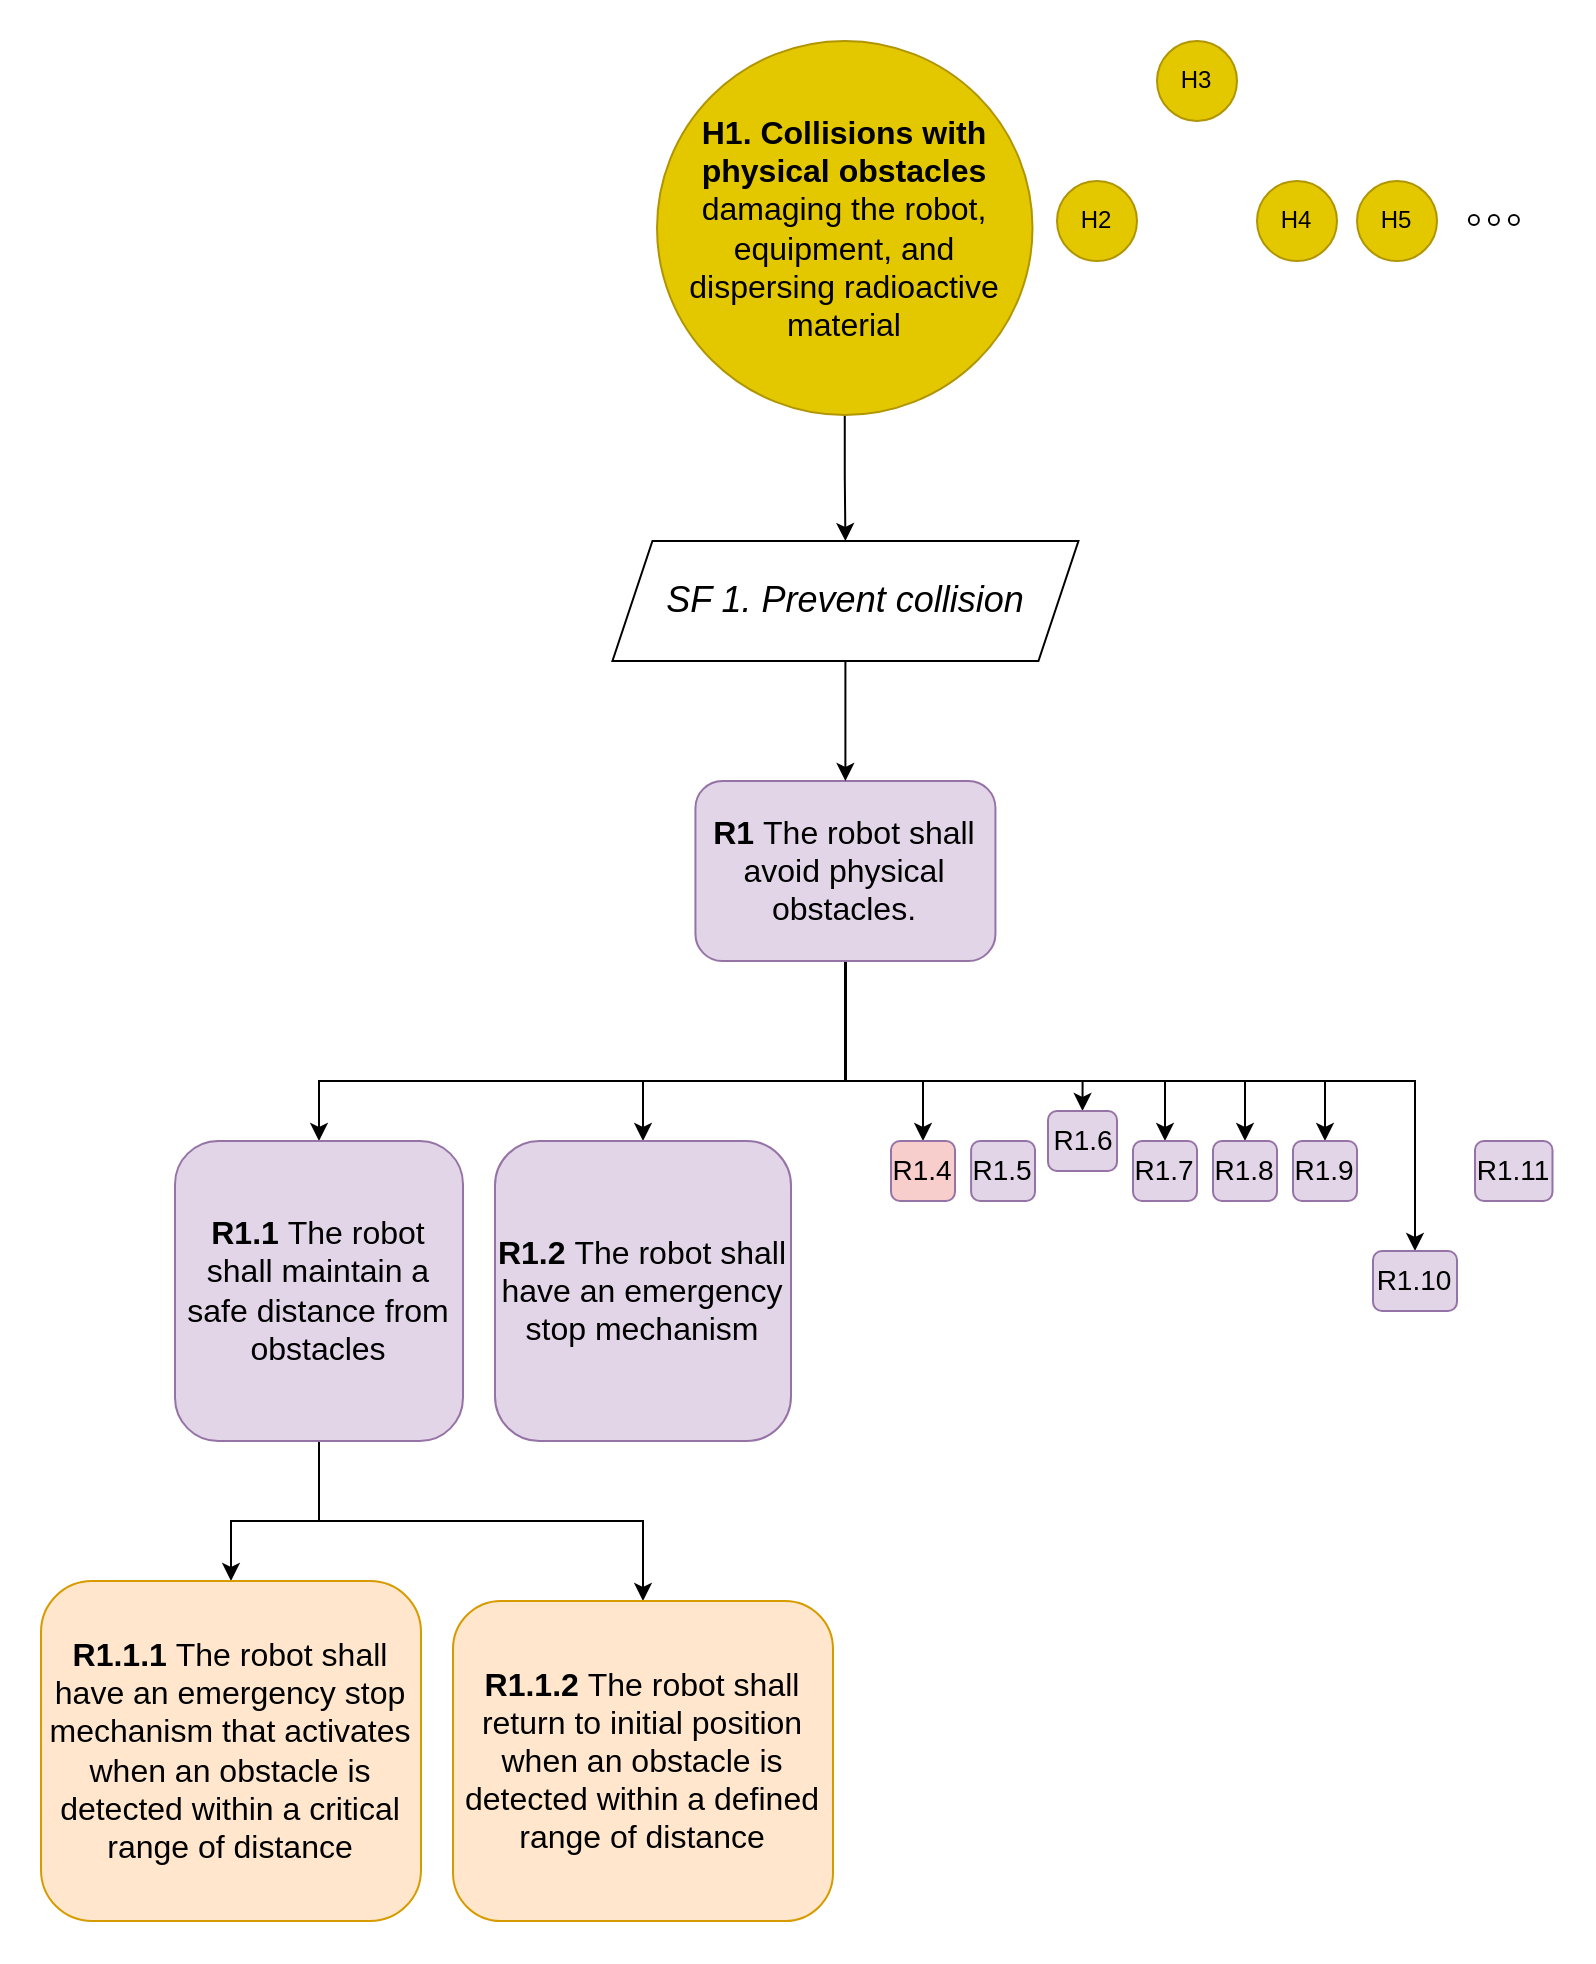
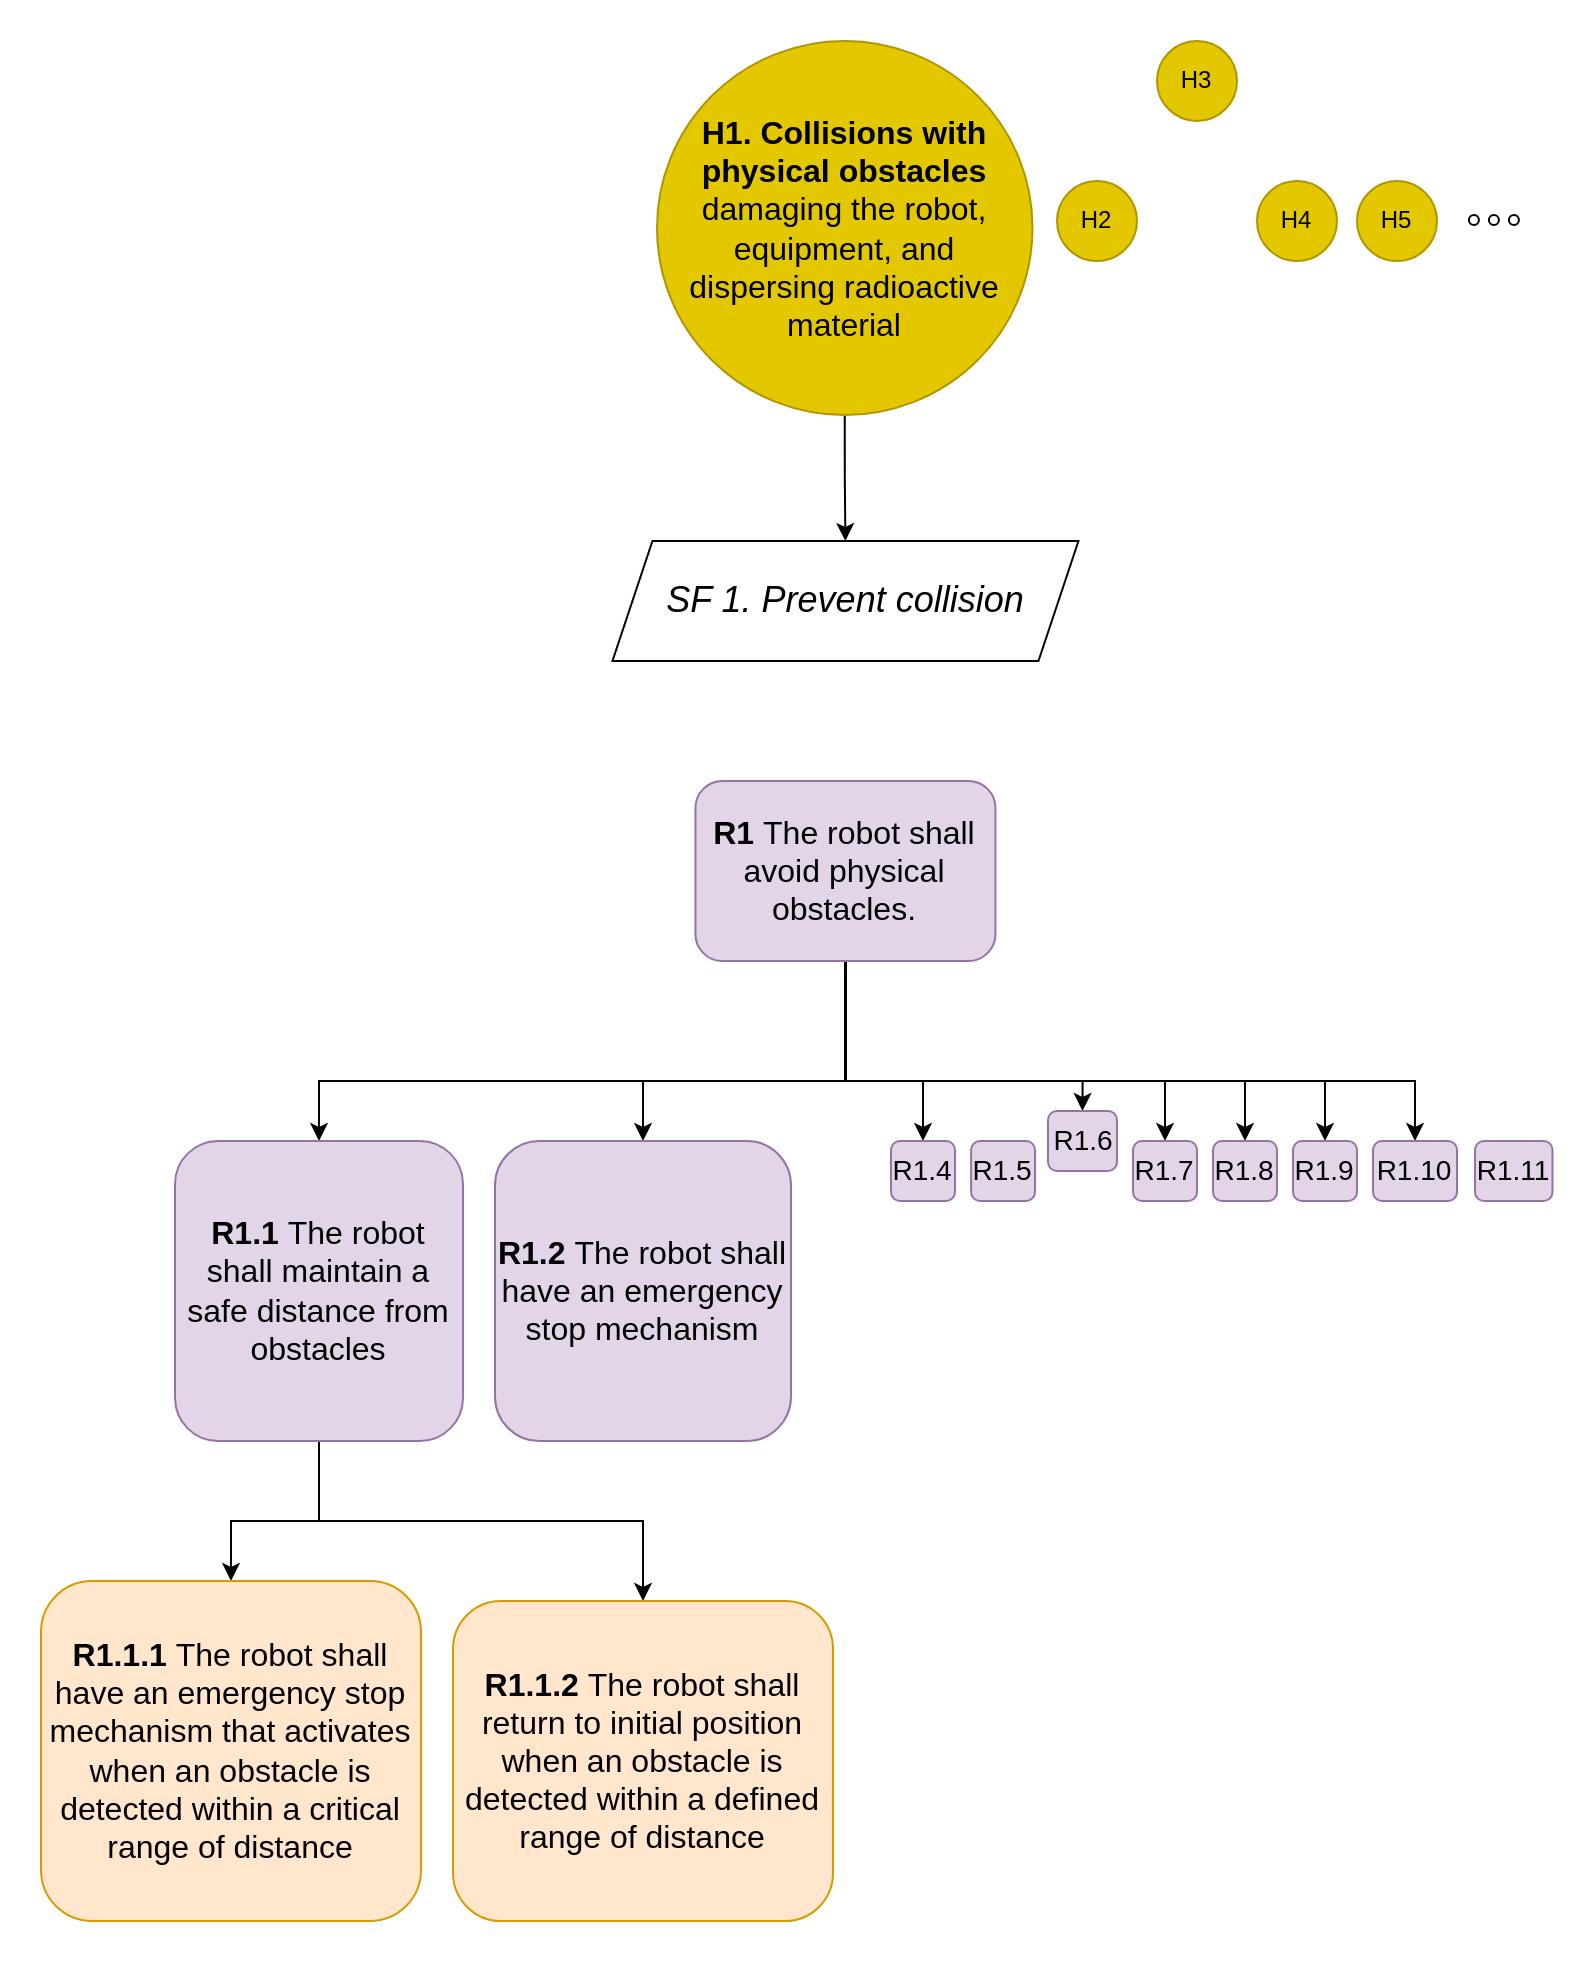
(845, 714) -> none
(923, 1171) -> (923, 1171)
(1415, 1281) -> (1415, 1171)
